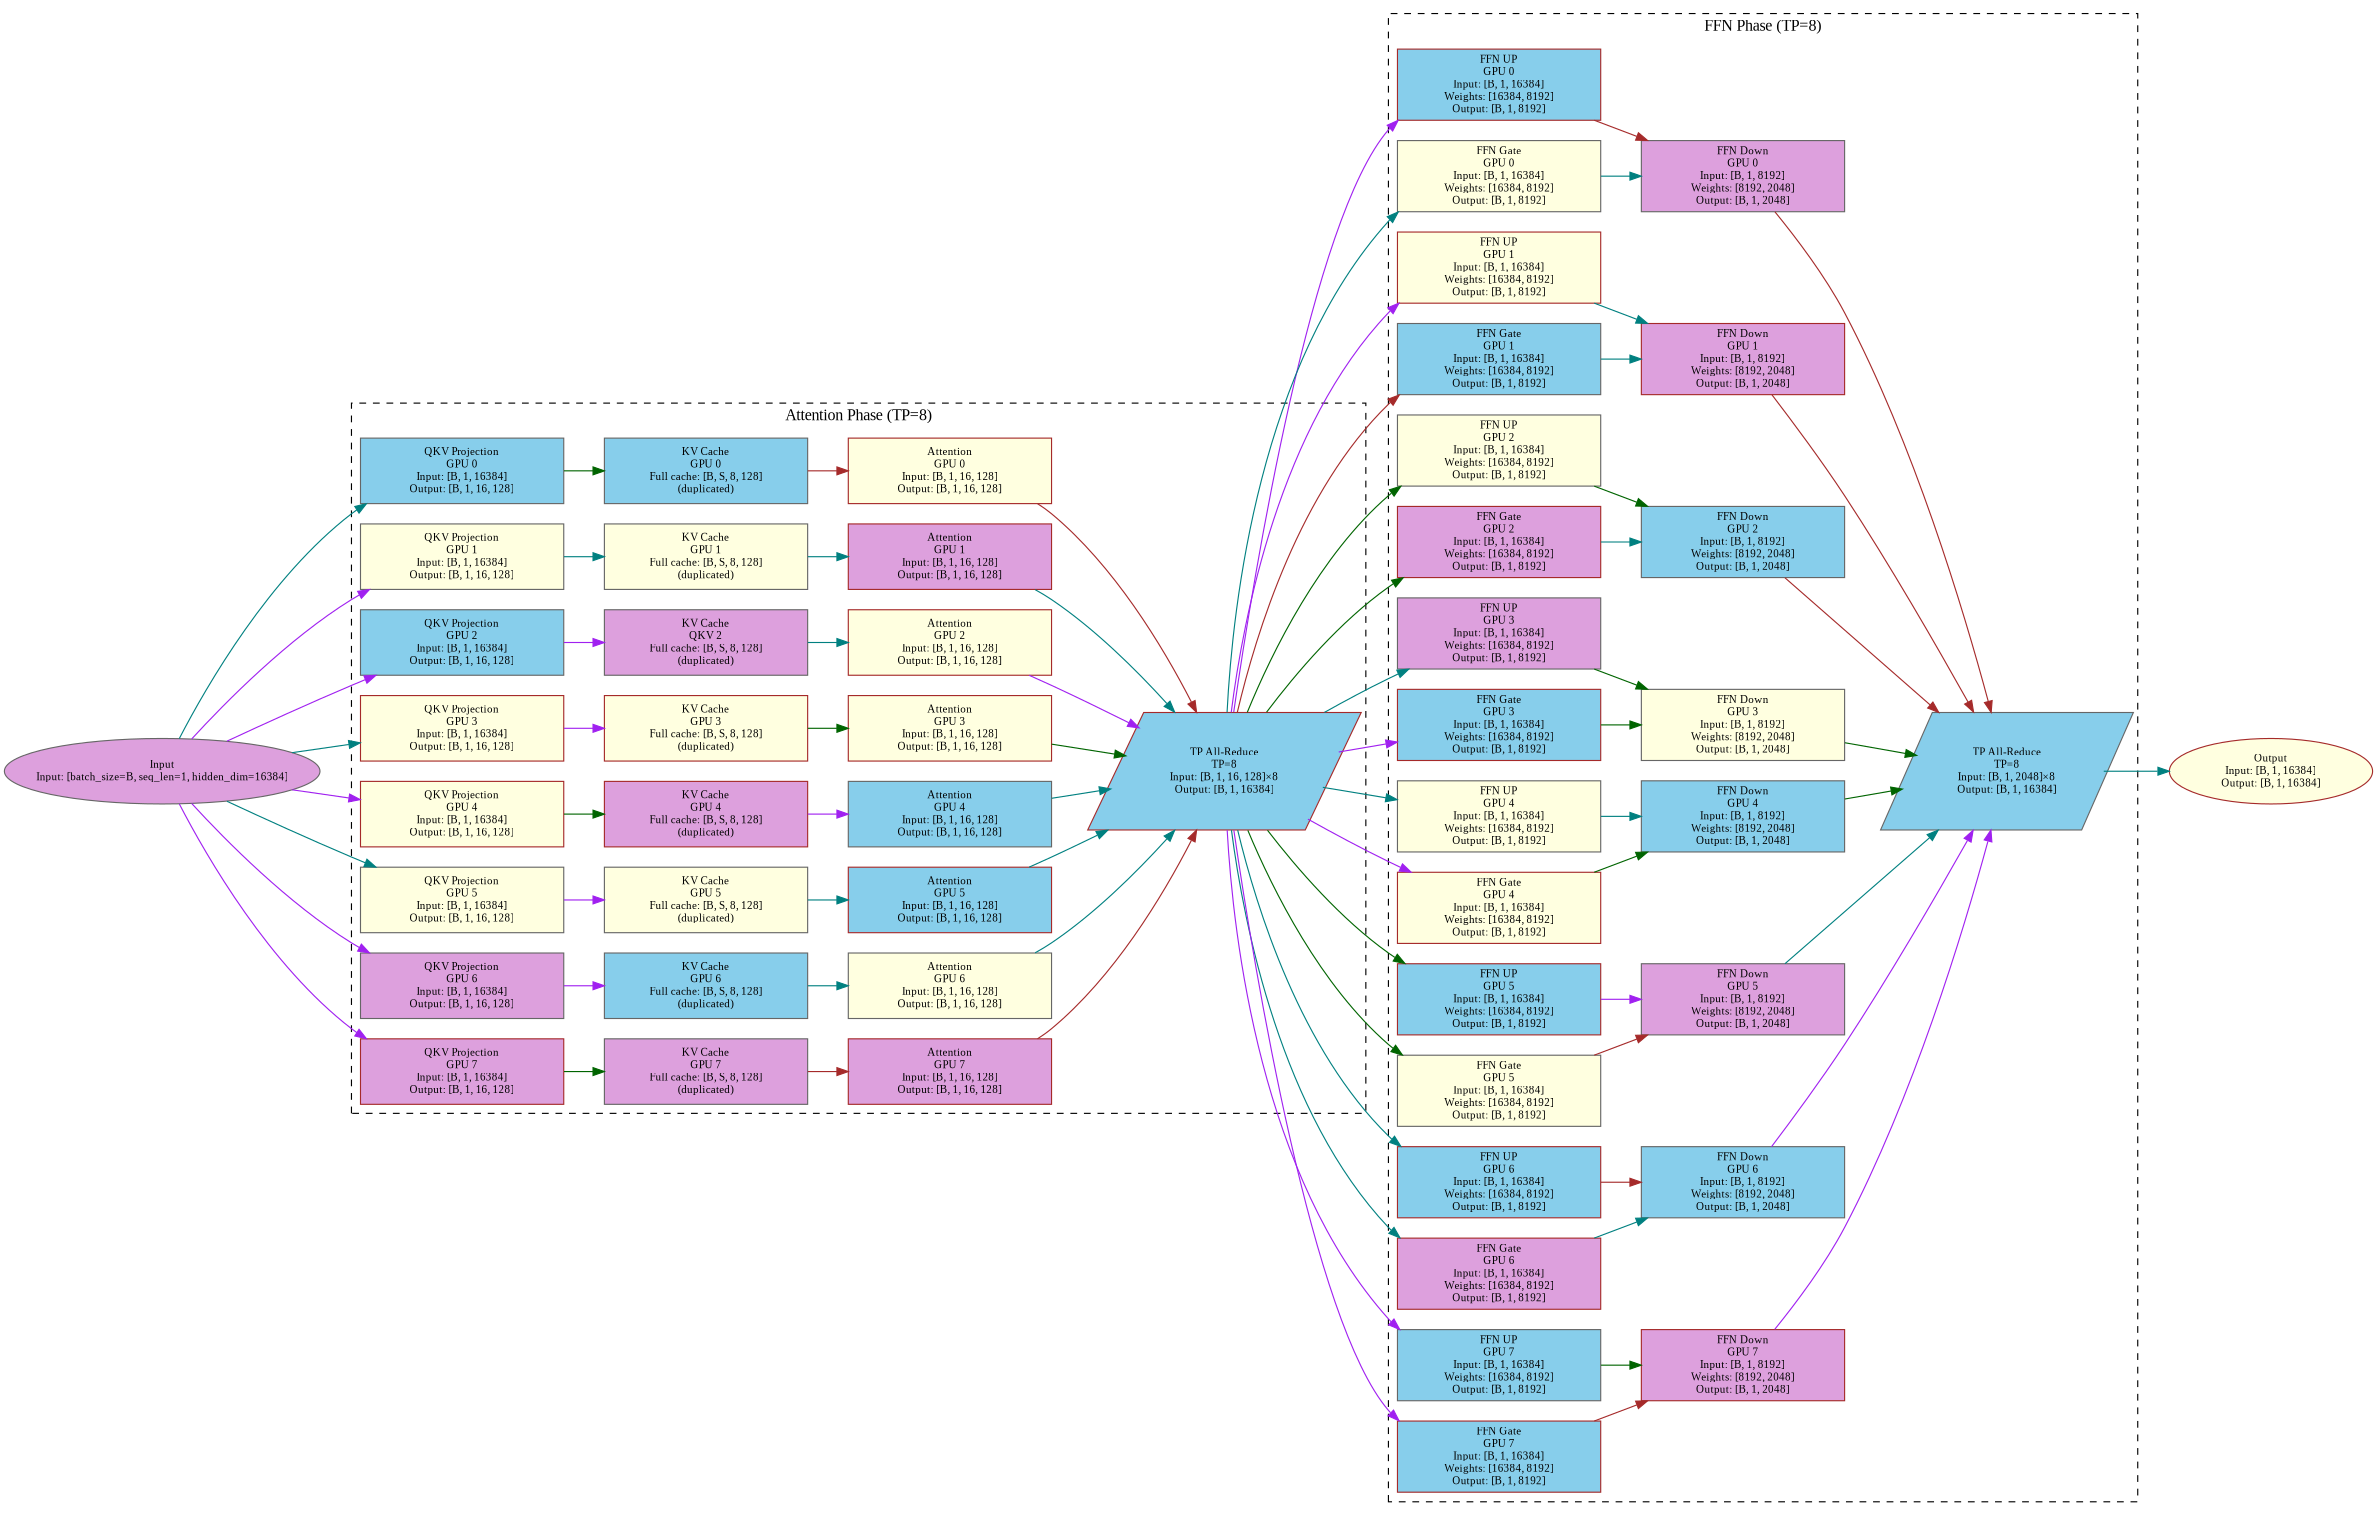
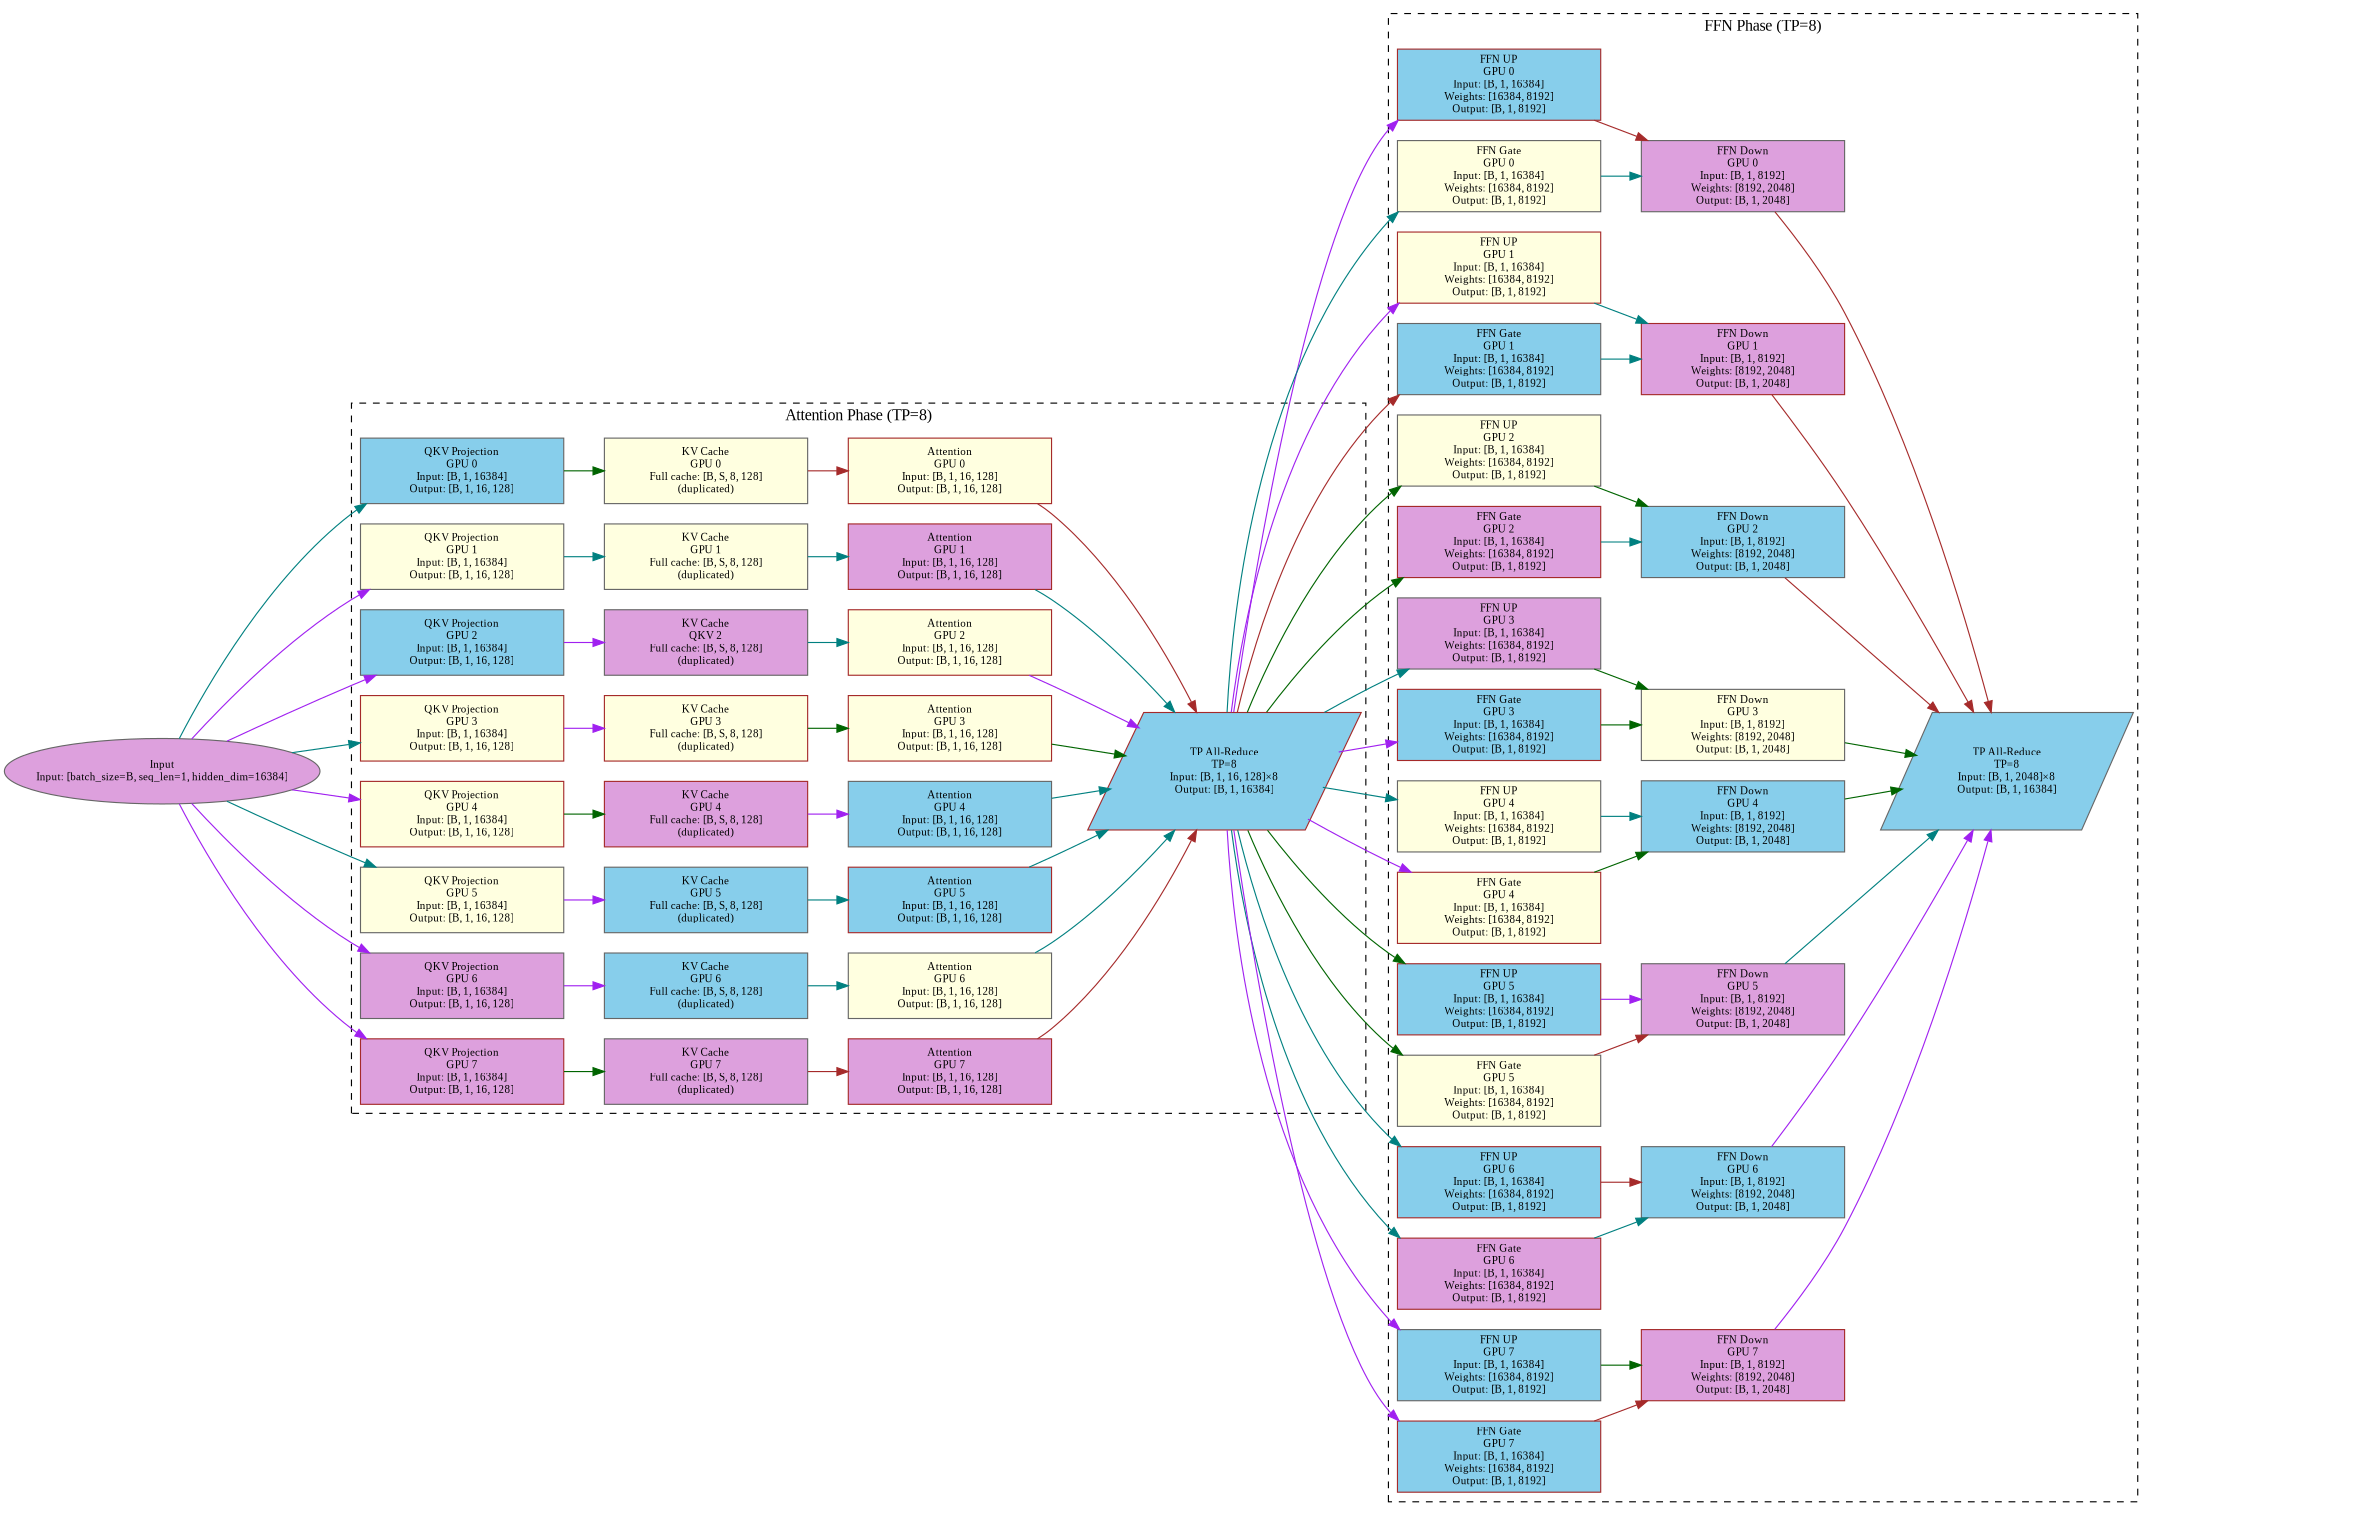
(706, 471) -> (706, 471)
(2271, 771) -> none
(706, 900) -> (706, 900)
